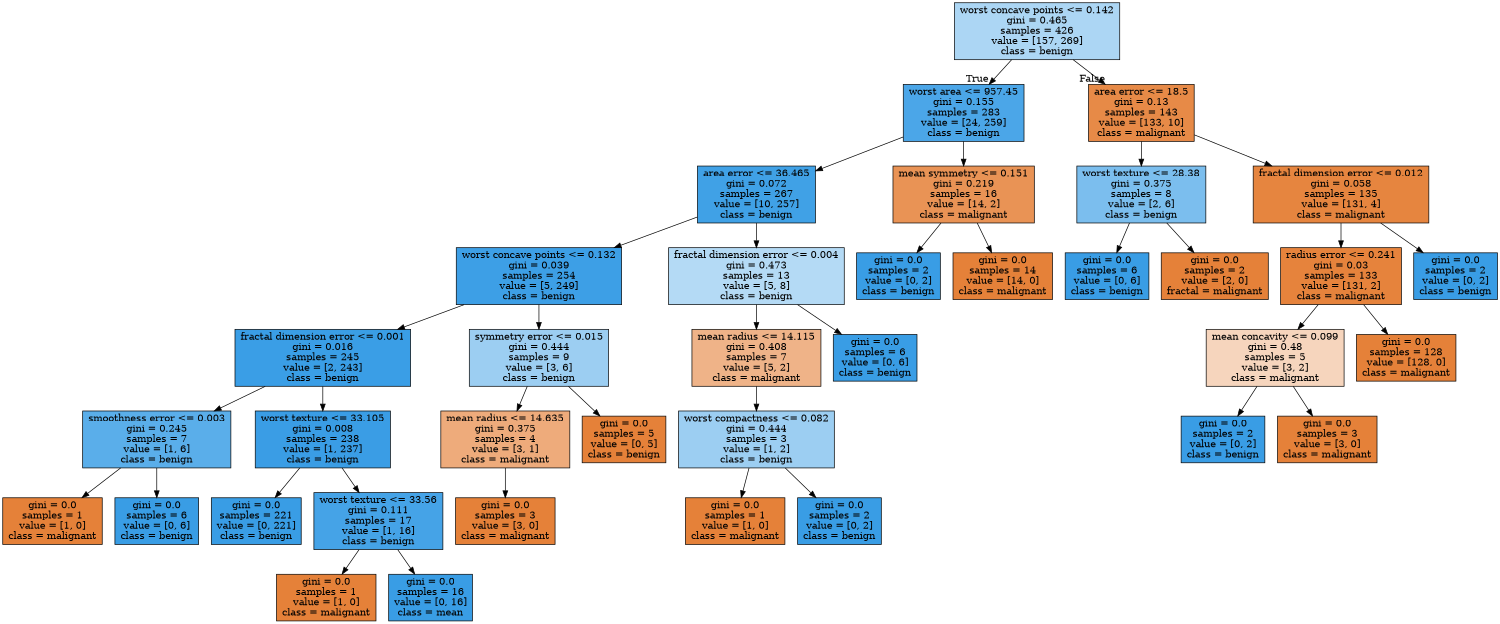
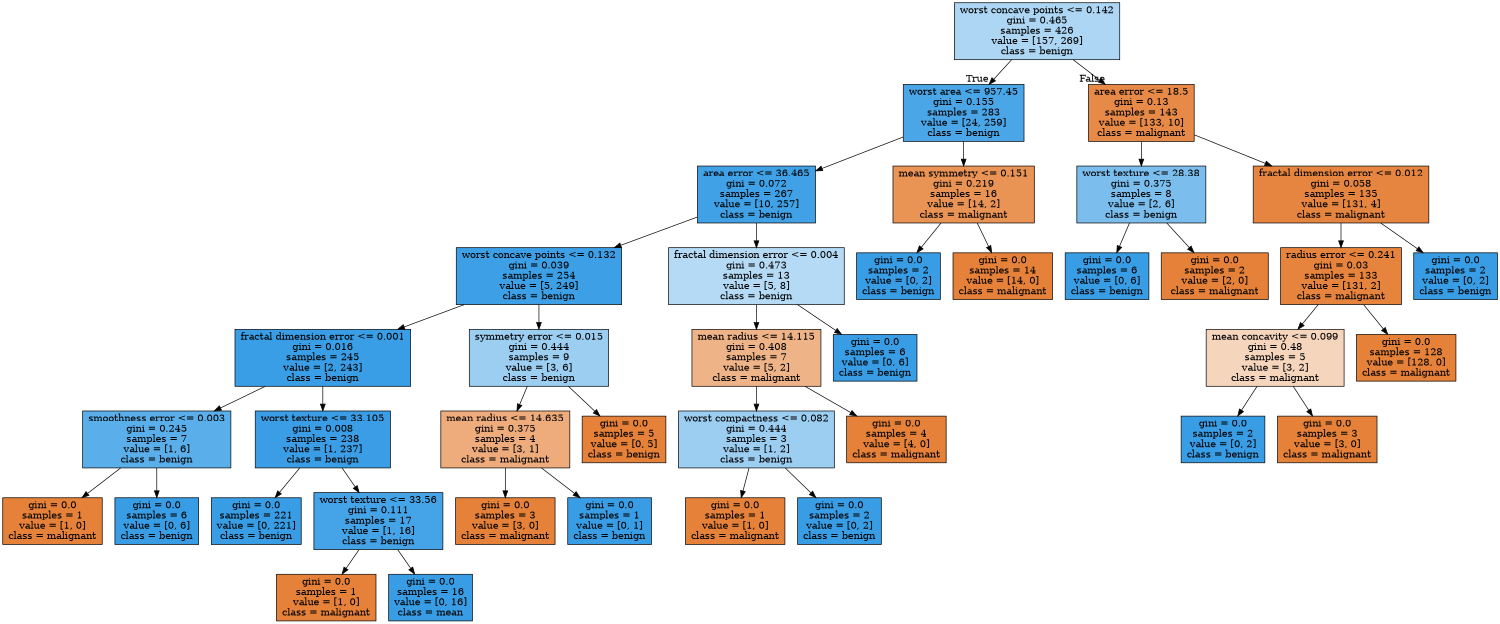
(1215, 276) -> (1215, 276)
none -> (896, 439)
none -> (610, 521)
